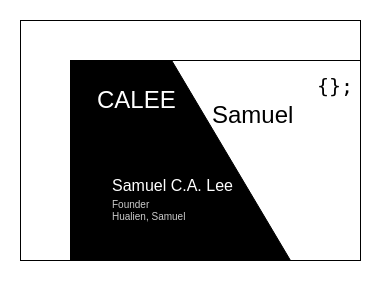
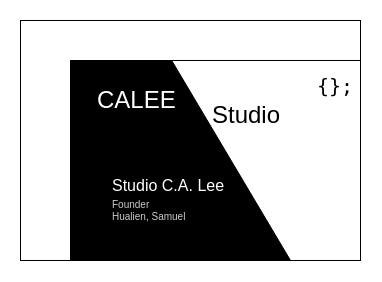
(250, 116) -> (250, 116)
(169, 186) -> (169, 186)
